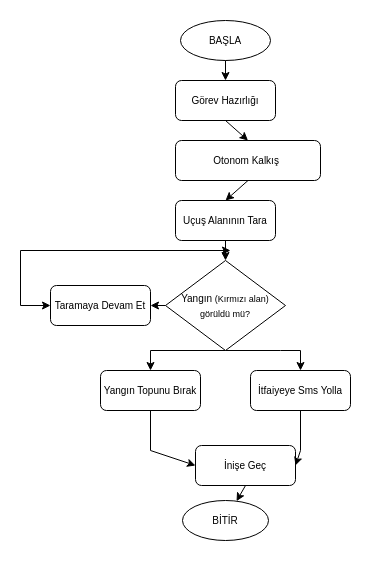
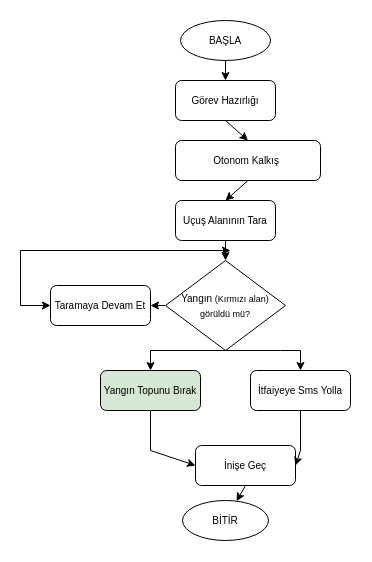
(151, 391) -> (151, 391)
